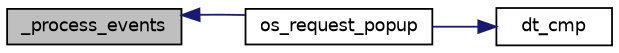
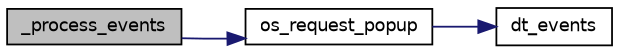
(223, 15) -> (205, 39)
(554, 27) -> (554, 27)
